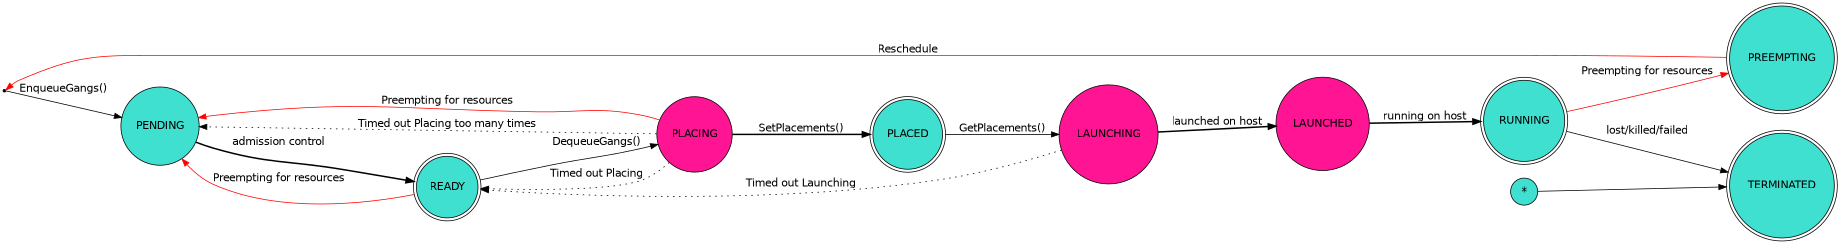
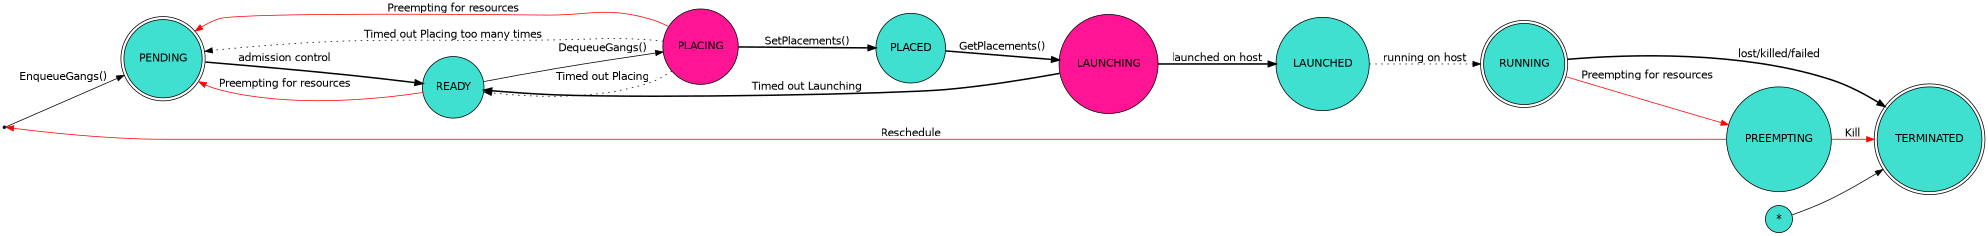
(1782, 58) -> (1779, 139)
(1421, 122) -> (1421, 64)
(1323, 124) -> (1323, 64)
(160, 126) -> (163, 59)
(908, 134) -> (911, 48)
(998, 134) -> (999, 55)
none -> (1849, 139)
(1644, 151) -> (1727, 59)
(447, 187) -> (453, 87)
(777, 194) -> (776, 95)
